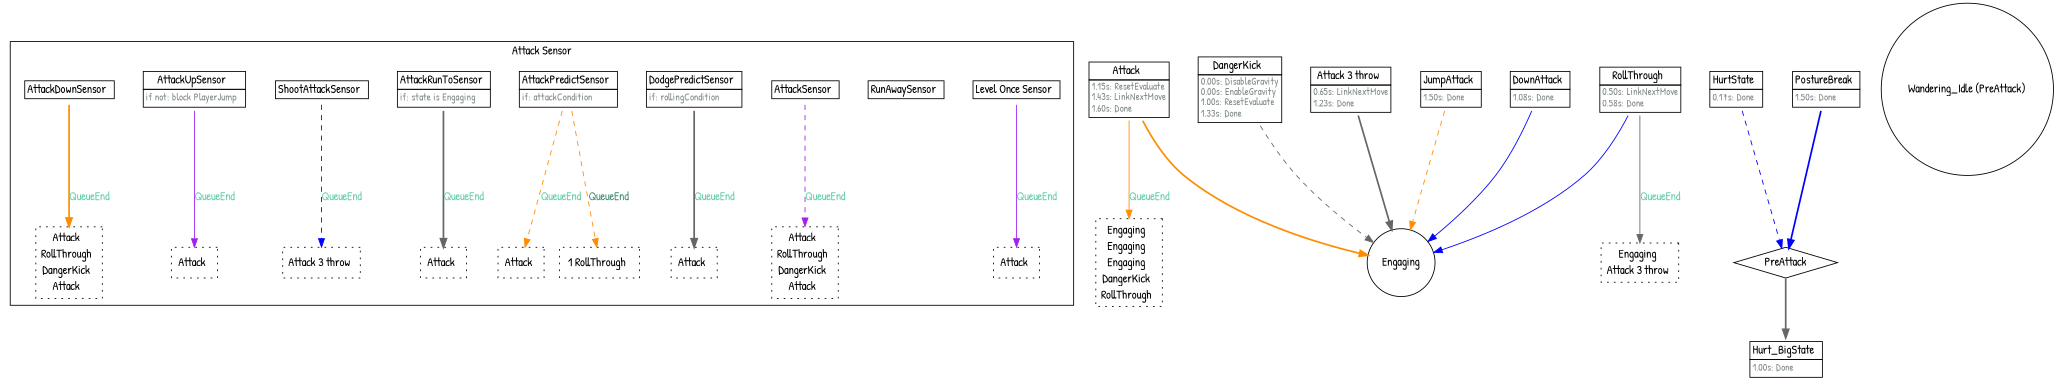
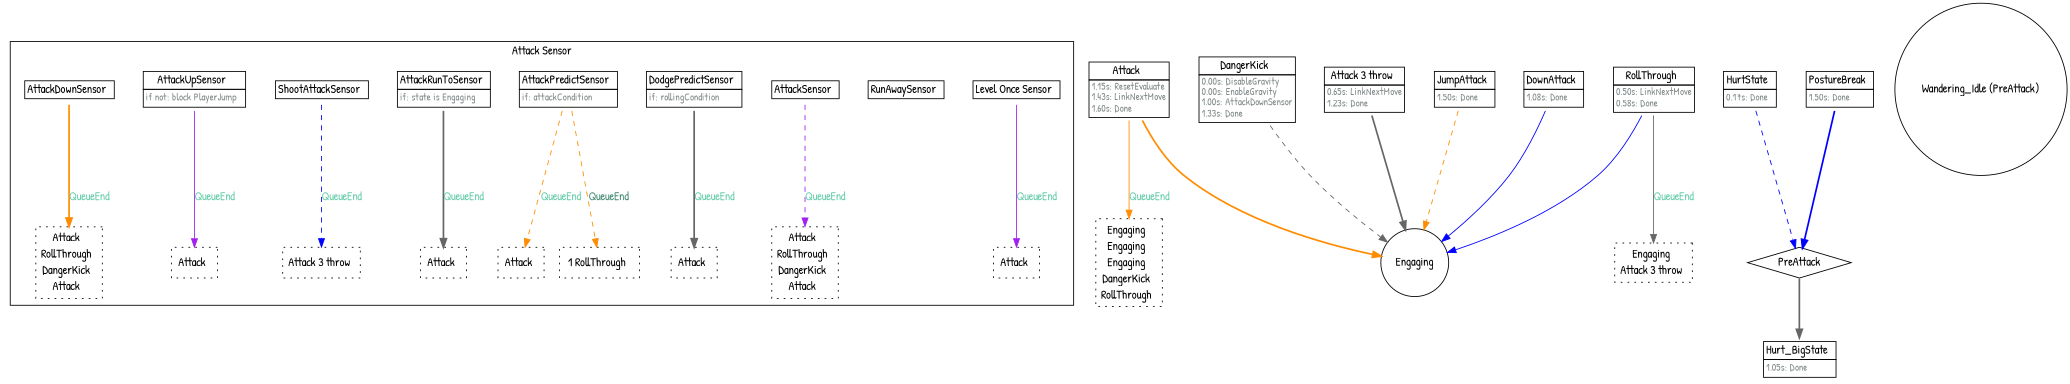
(1238, 102) -> (1247, 102)
(1773, 368) -> (1787, 368)
